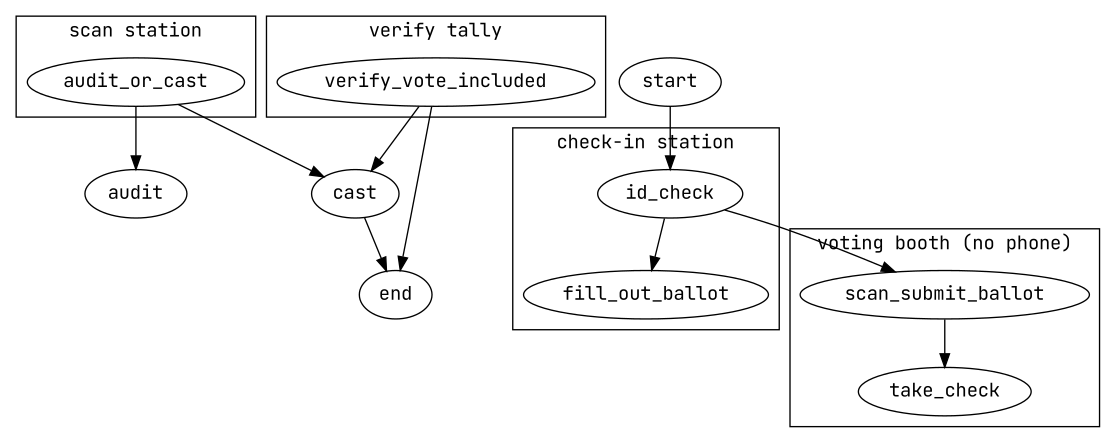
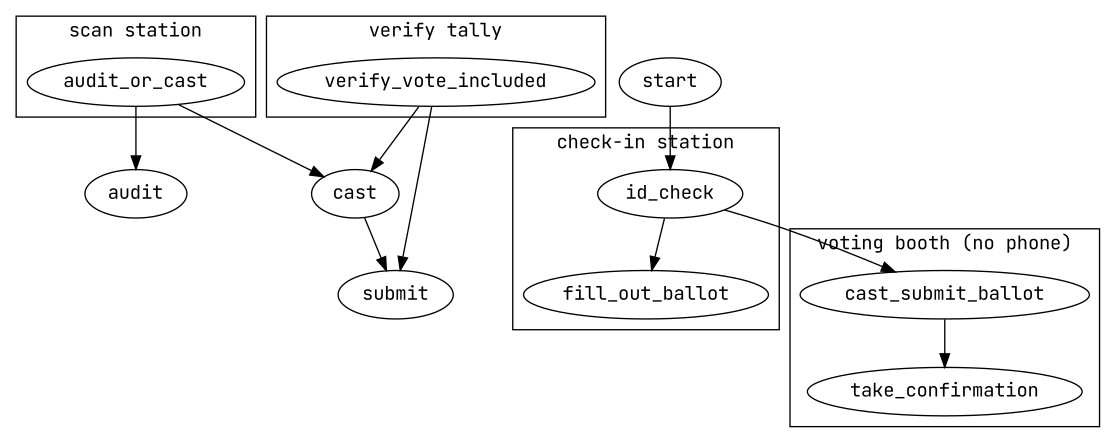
(396, 295) -> (396, 295)
(945, 295) -> (945, 295)
(945, 392) -> (945, 392)
